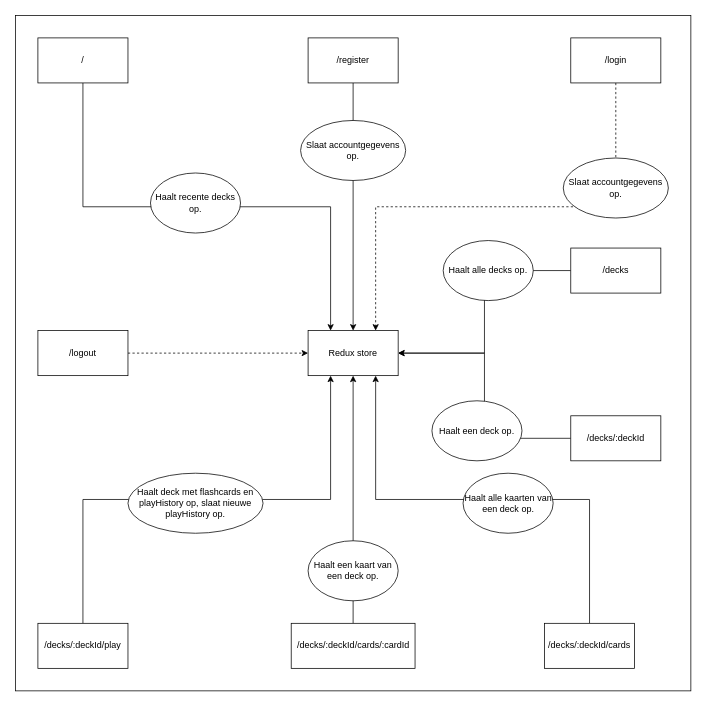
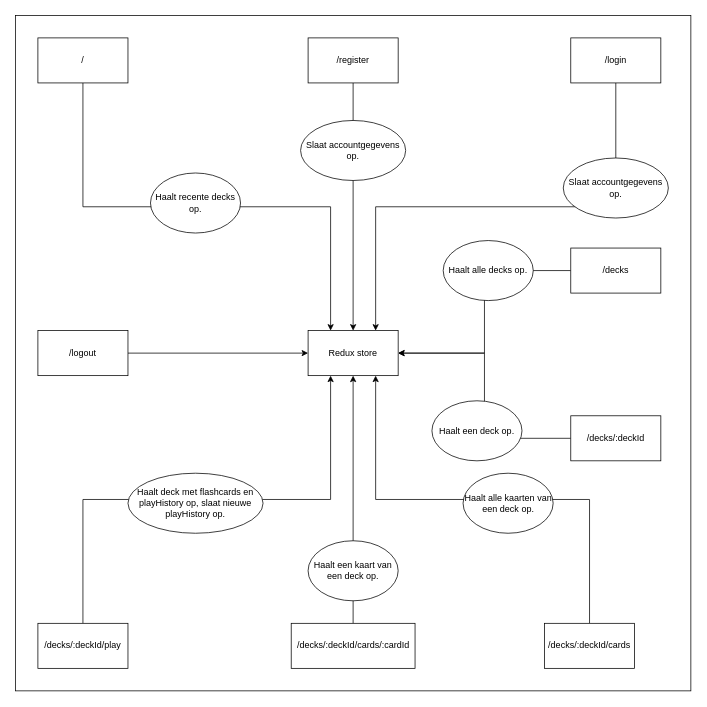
(416, 207) -> (416, 207)
(215, 353) -> (215, 353)
